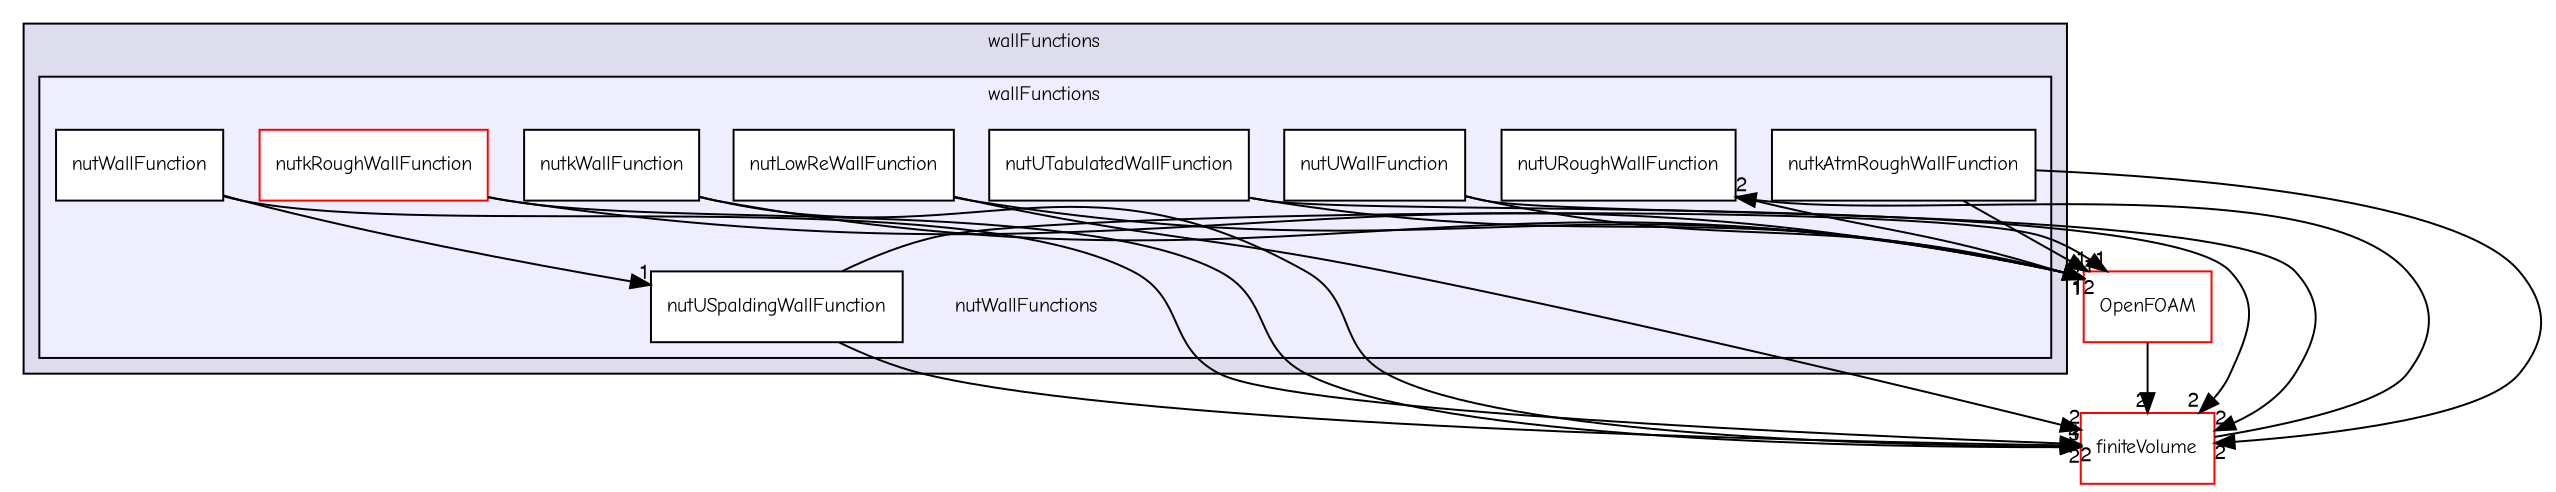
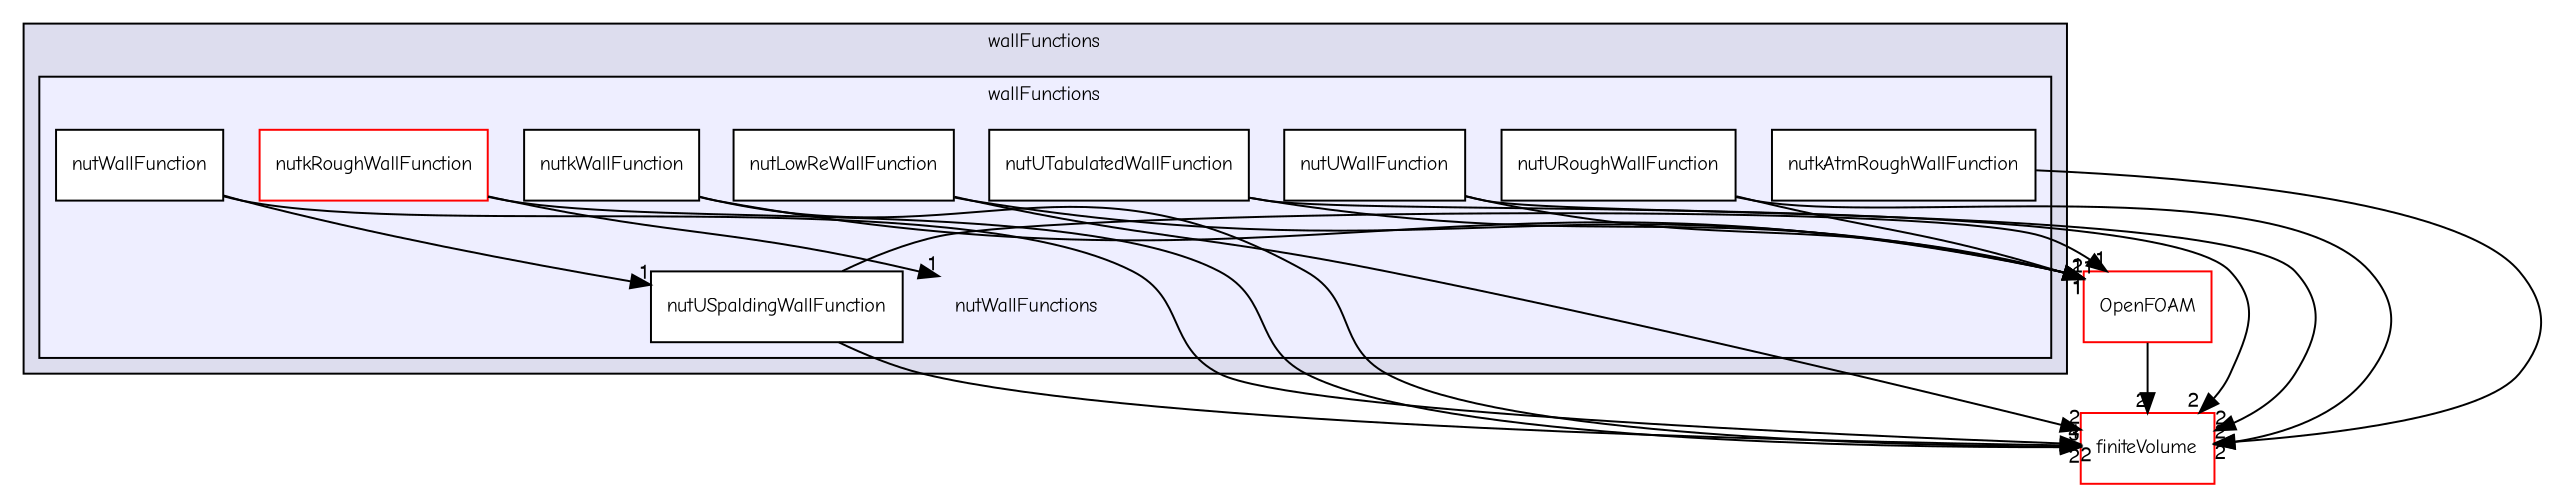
(2247, 214) -> (2193, 213)
(1277, 222) -> (704, 233)
(2017, 231) -> none
